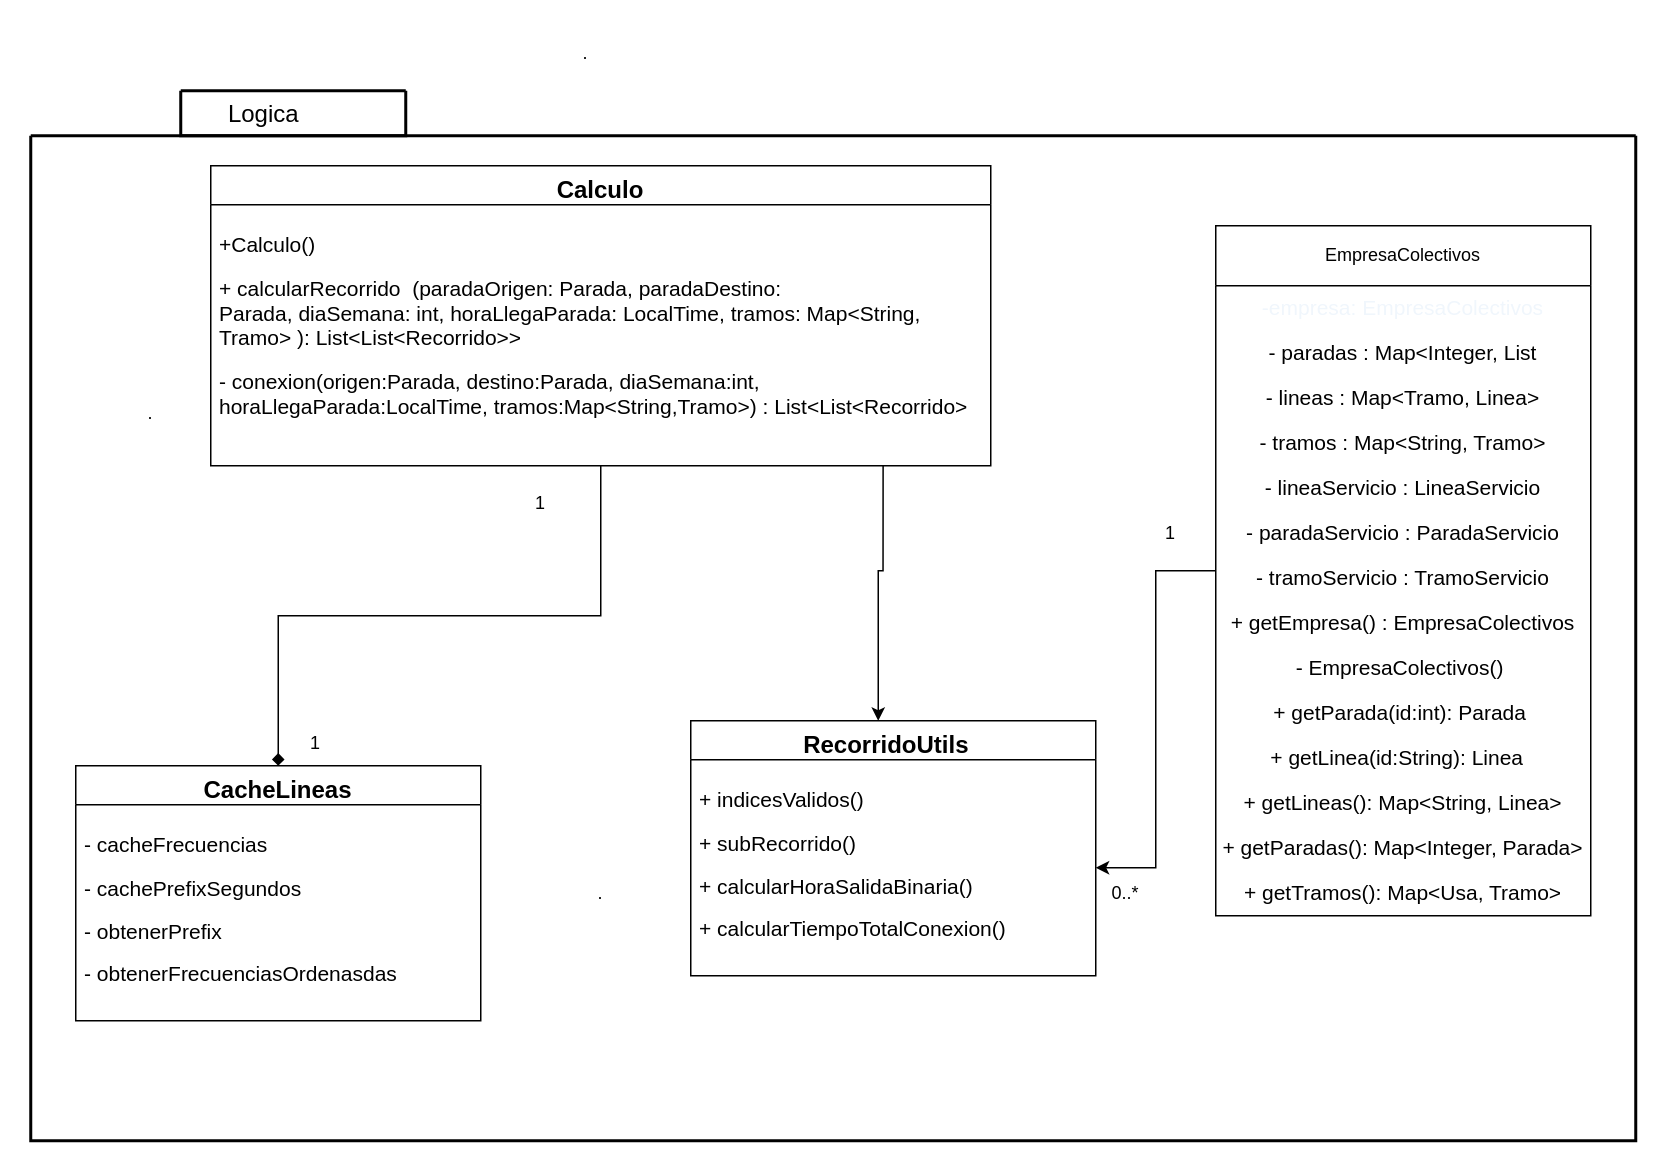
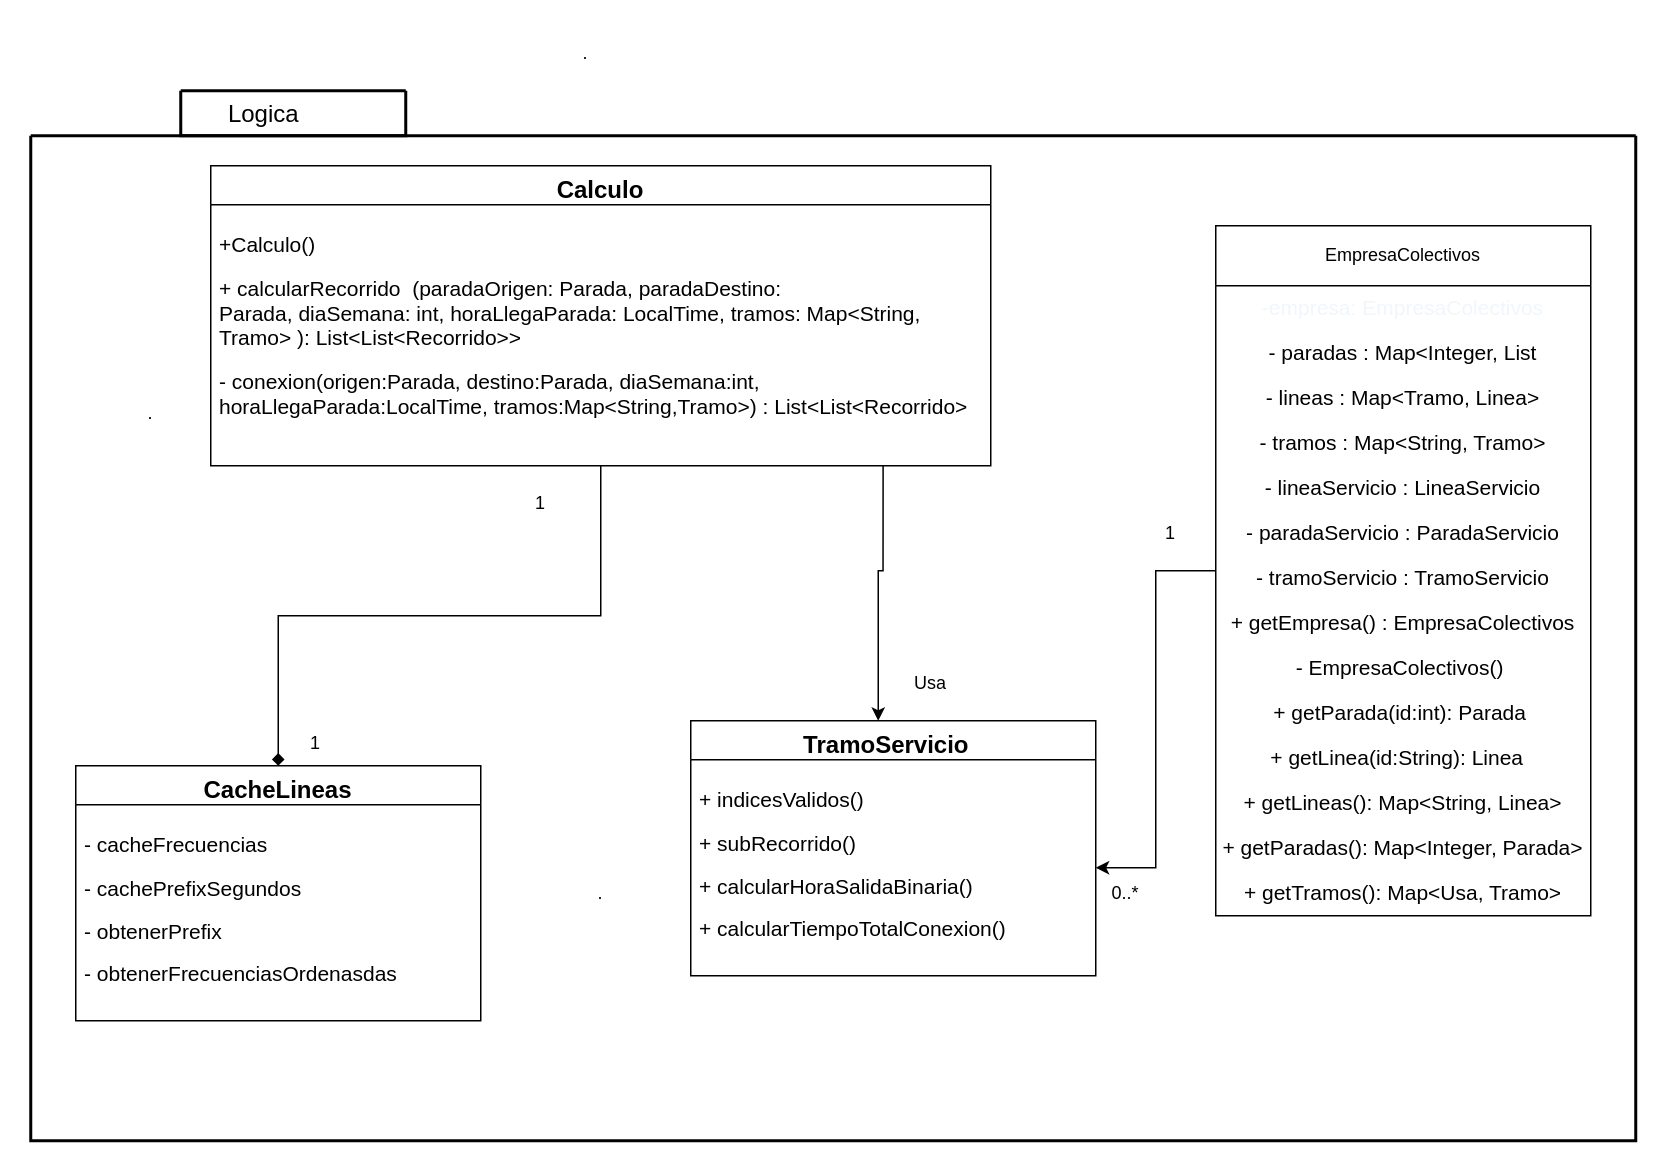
none -> (931, 683)
(893, 742) -> (893, 742)
